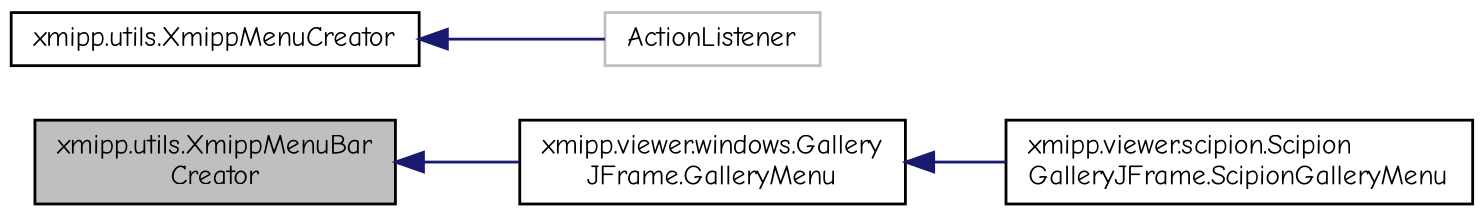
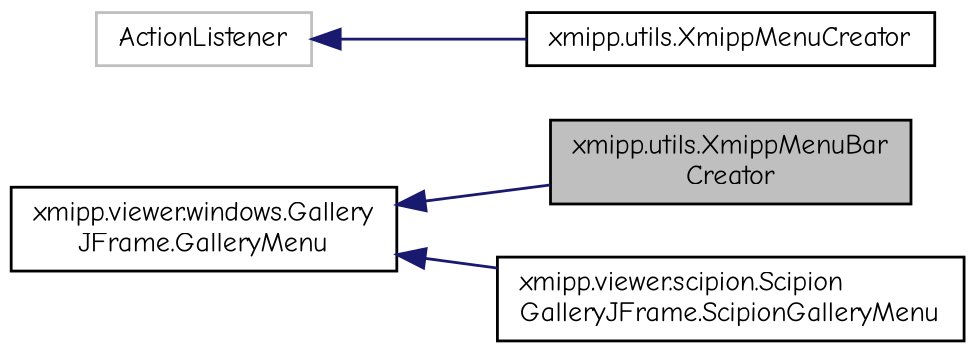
(526, 39) -> (434, 39)
(472, 162) -> (488, 193)
